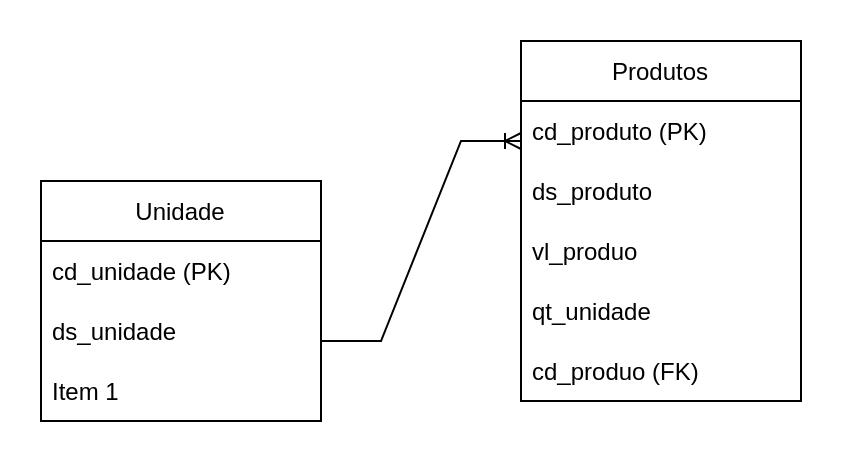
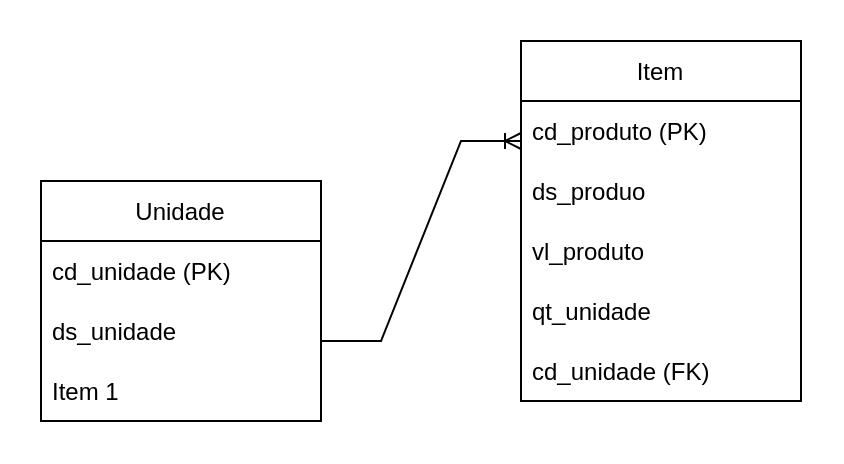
(660, 72) -> (660, 72)
(599, 192) -> (592, 192)
(589, 252) -> (596, 252)
(623, 372) -> (627, 372)
